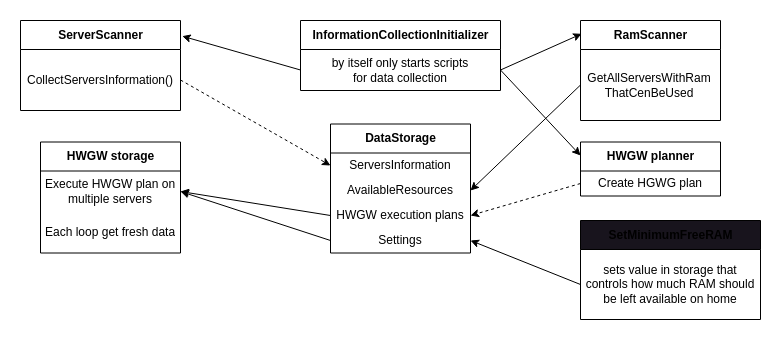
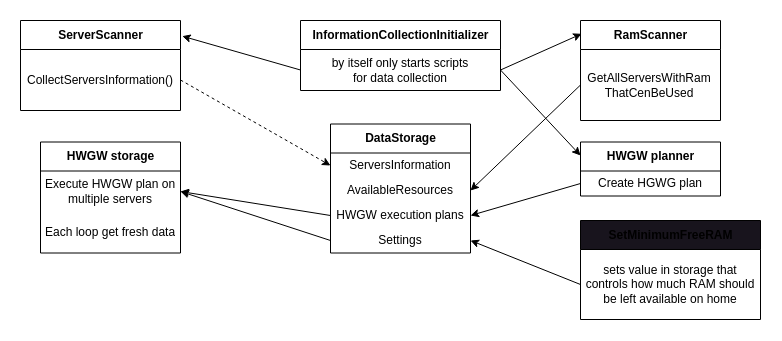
(528, 199) -> (528, 199)
